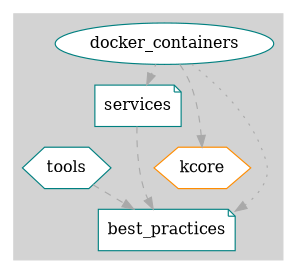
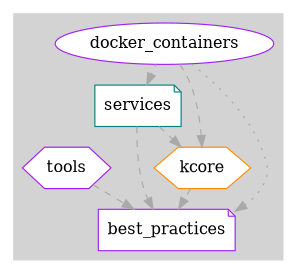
(164, 44) -> (164, 44)
none -> (166, 133)
(67, 168) -> (67, 168)
none -> (188, 194)
(167, 230) -> (167, 230)
